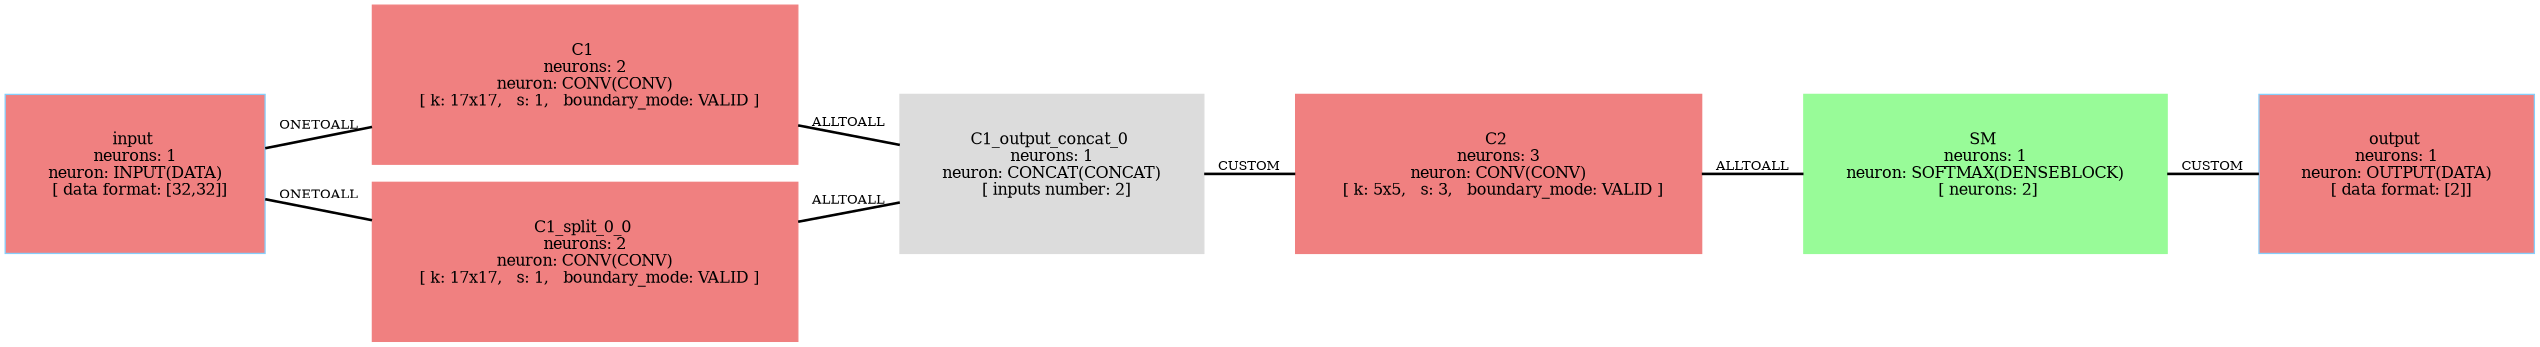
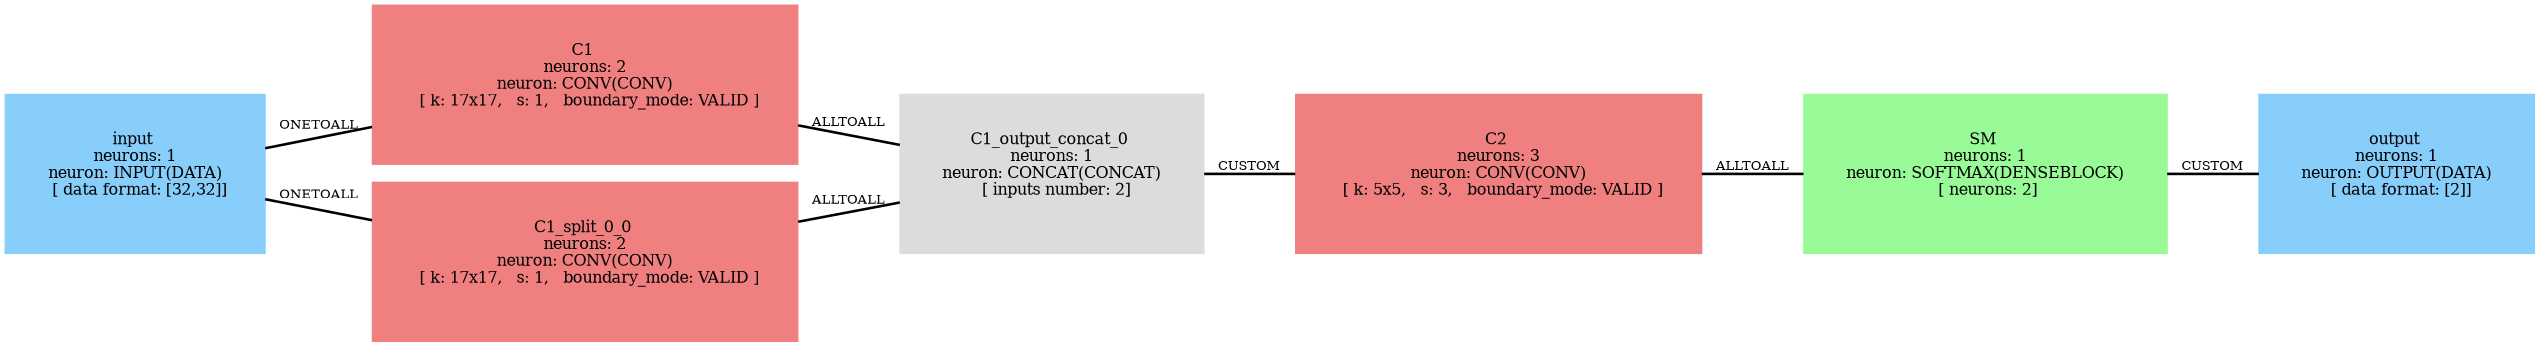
(135, 174) -> (135, 174)
(2397, 174) -> (2397, 174)
